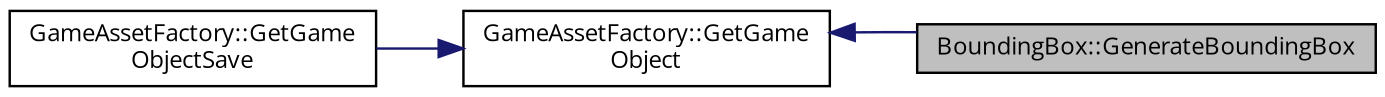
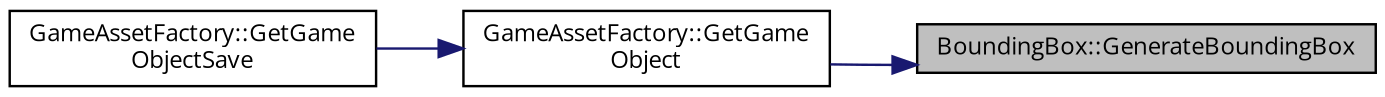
(886, 32) -> (861, 65)
